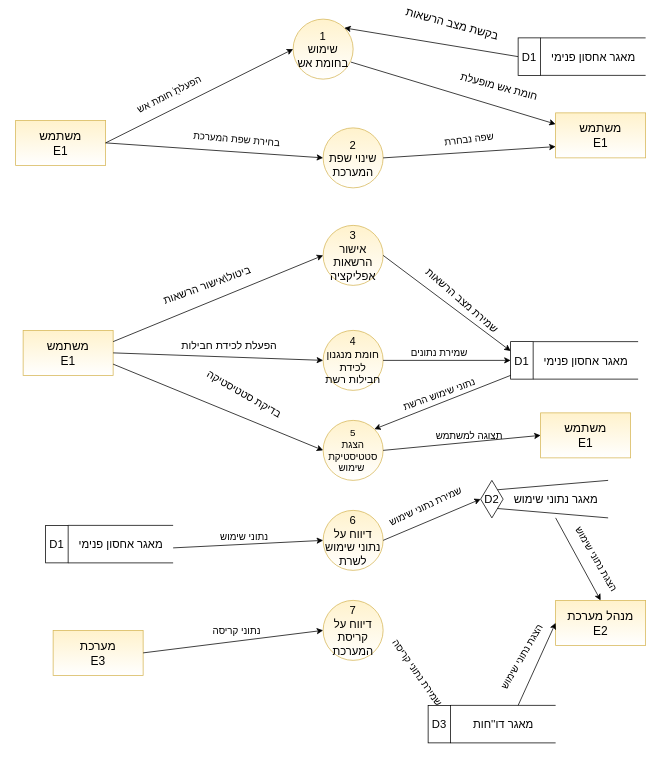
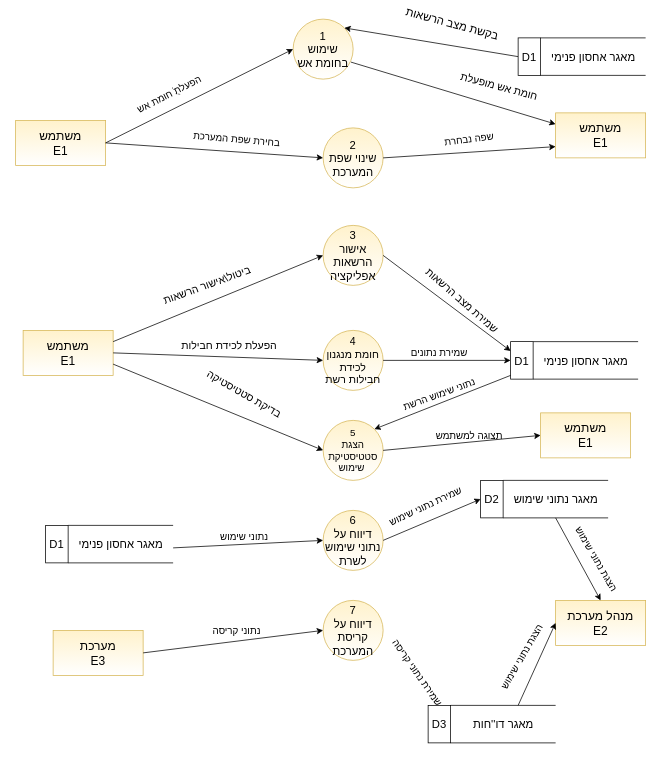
(492, 499) -> (492, 499)
